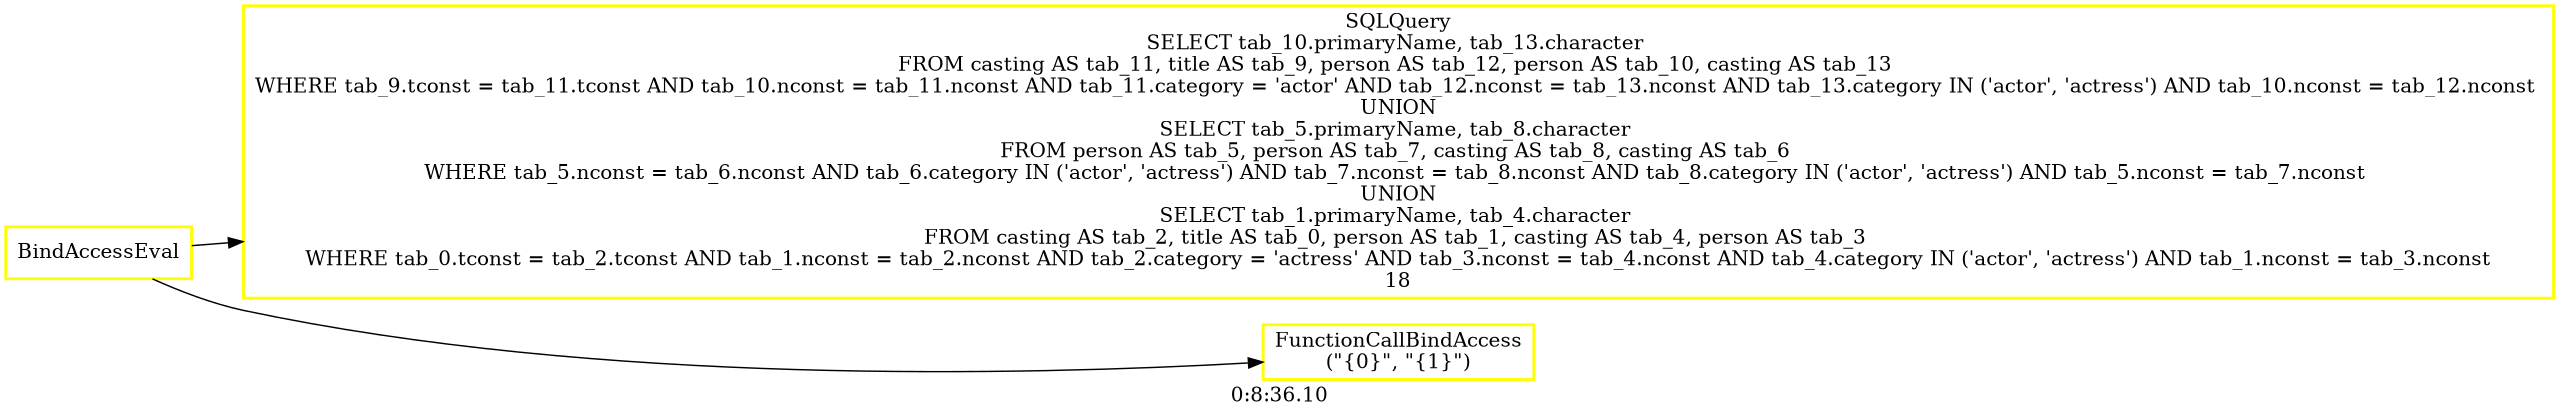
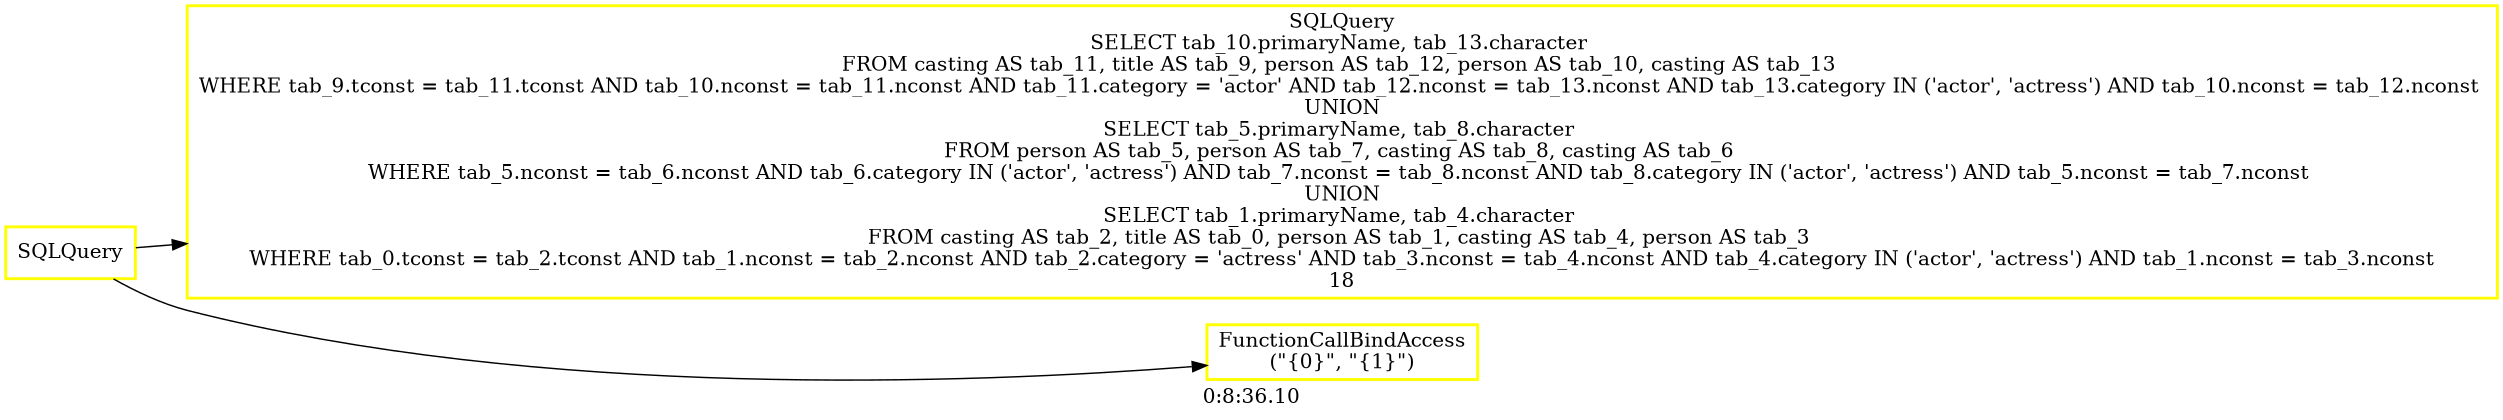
(99, 253) -> (71, 253)
